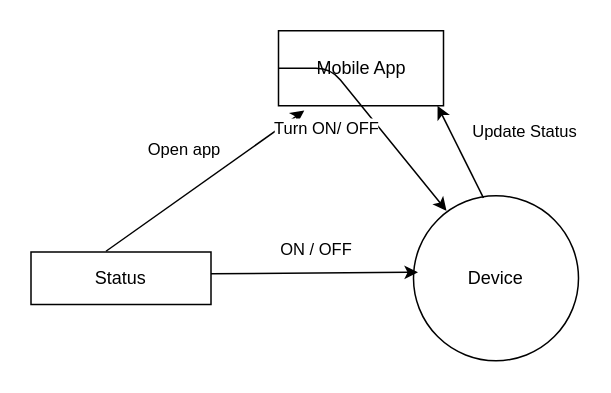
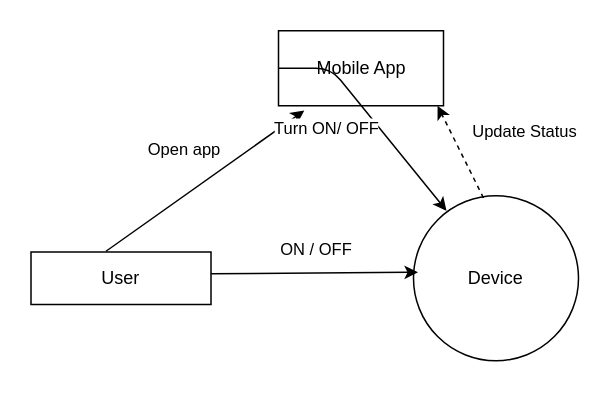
(462, 156) -> (462, 156)
(121, 278) -> (121, 278)
